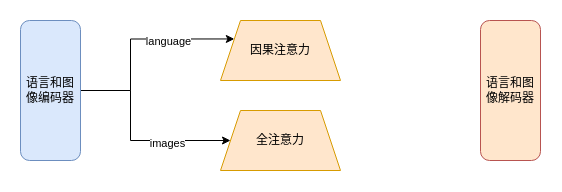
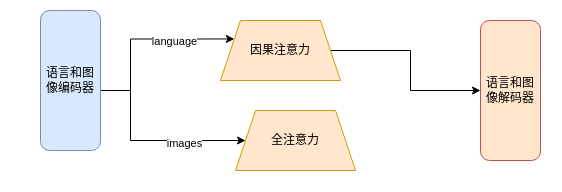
none -> (411, 62)
(51, 91) -> (71, 81)
(281, 141) -> (296, 141)
